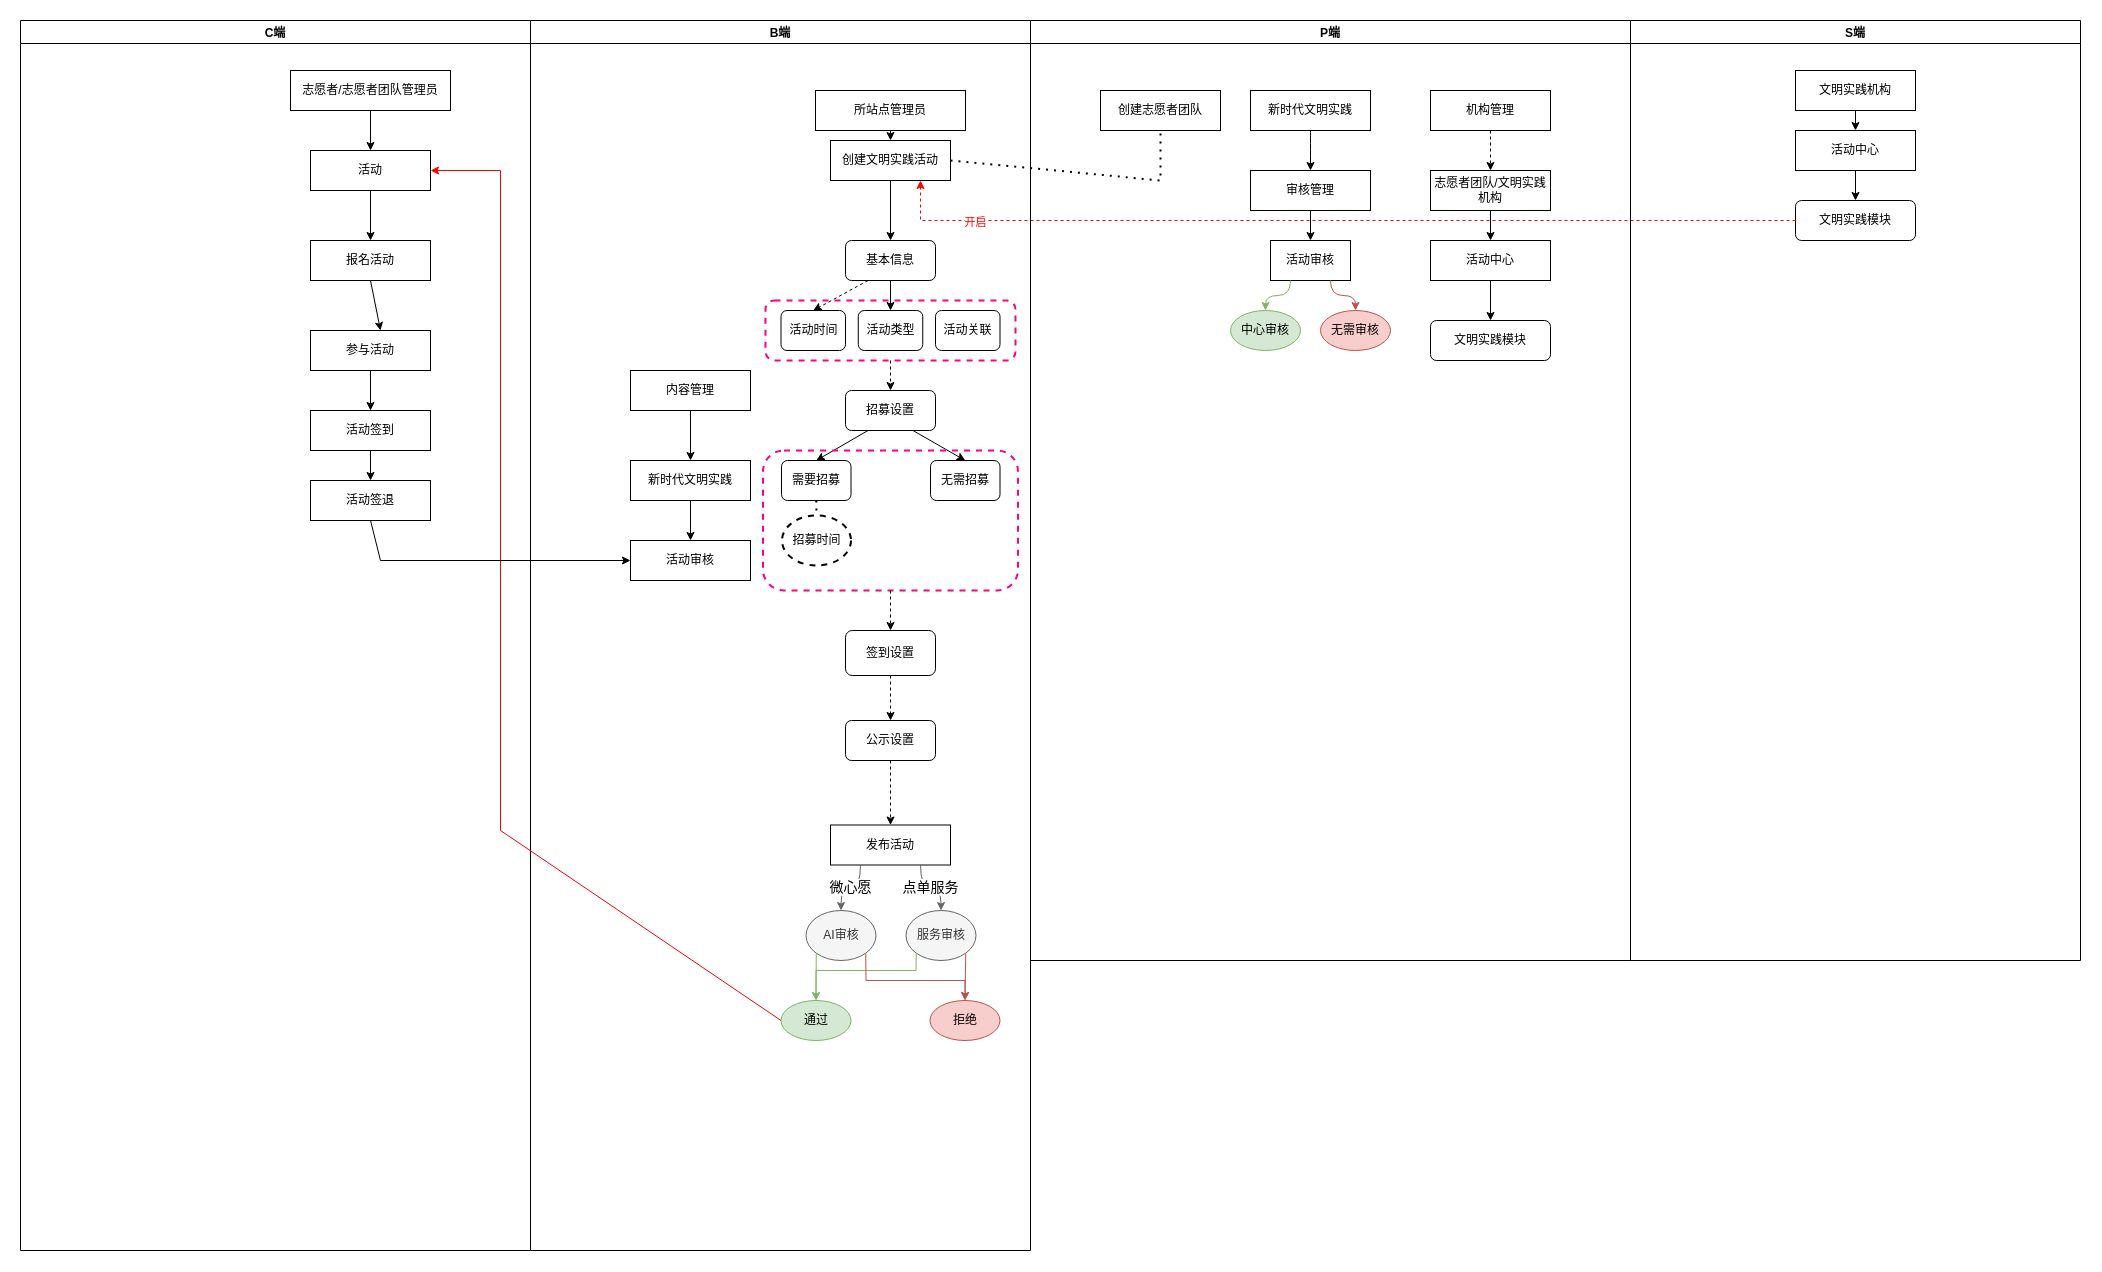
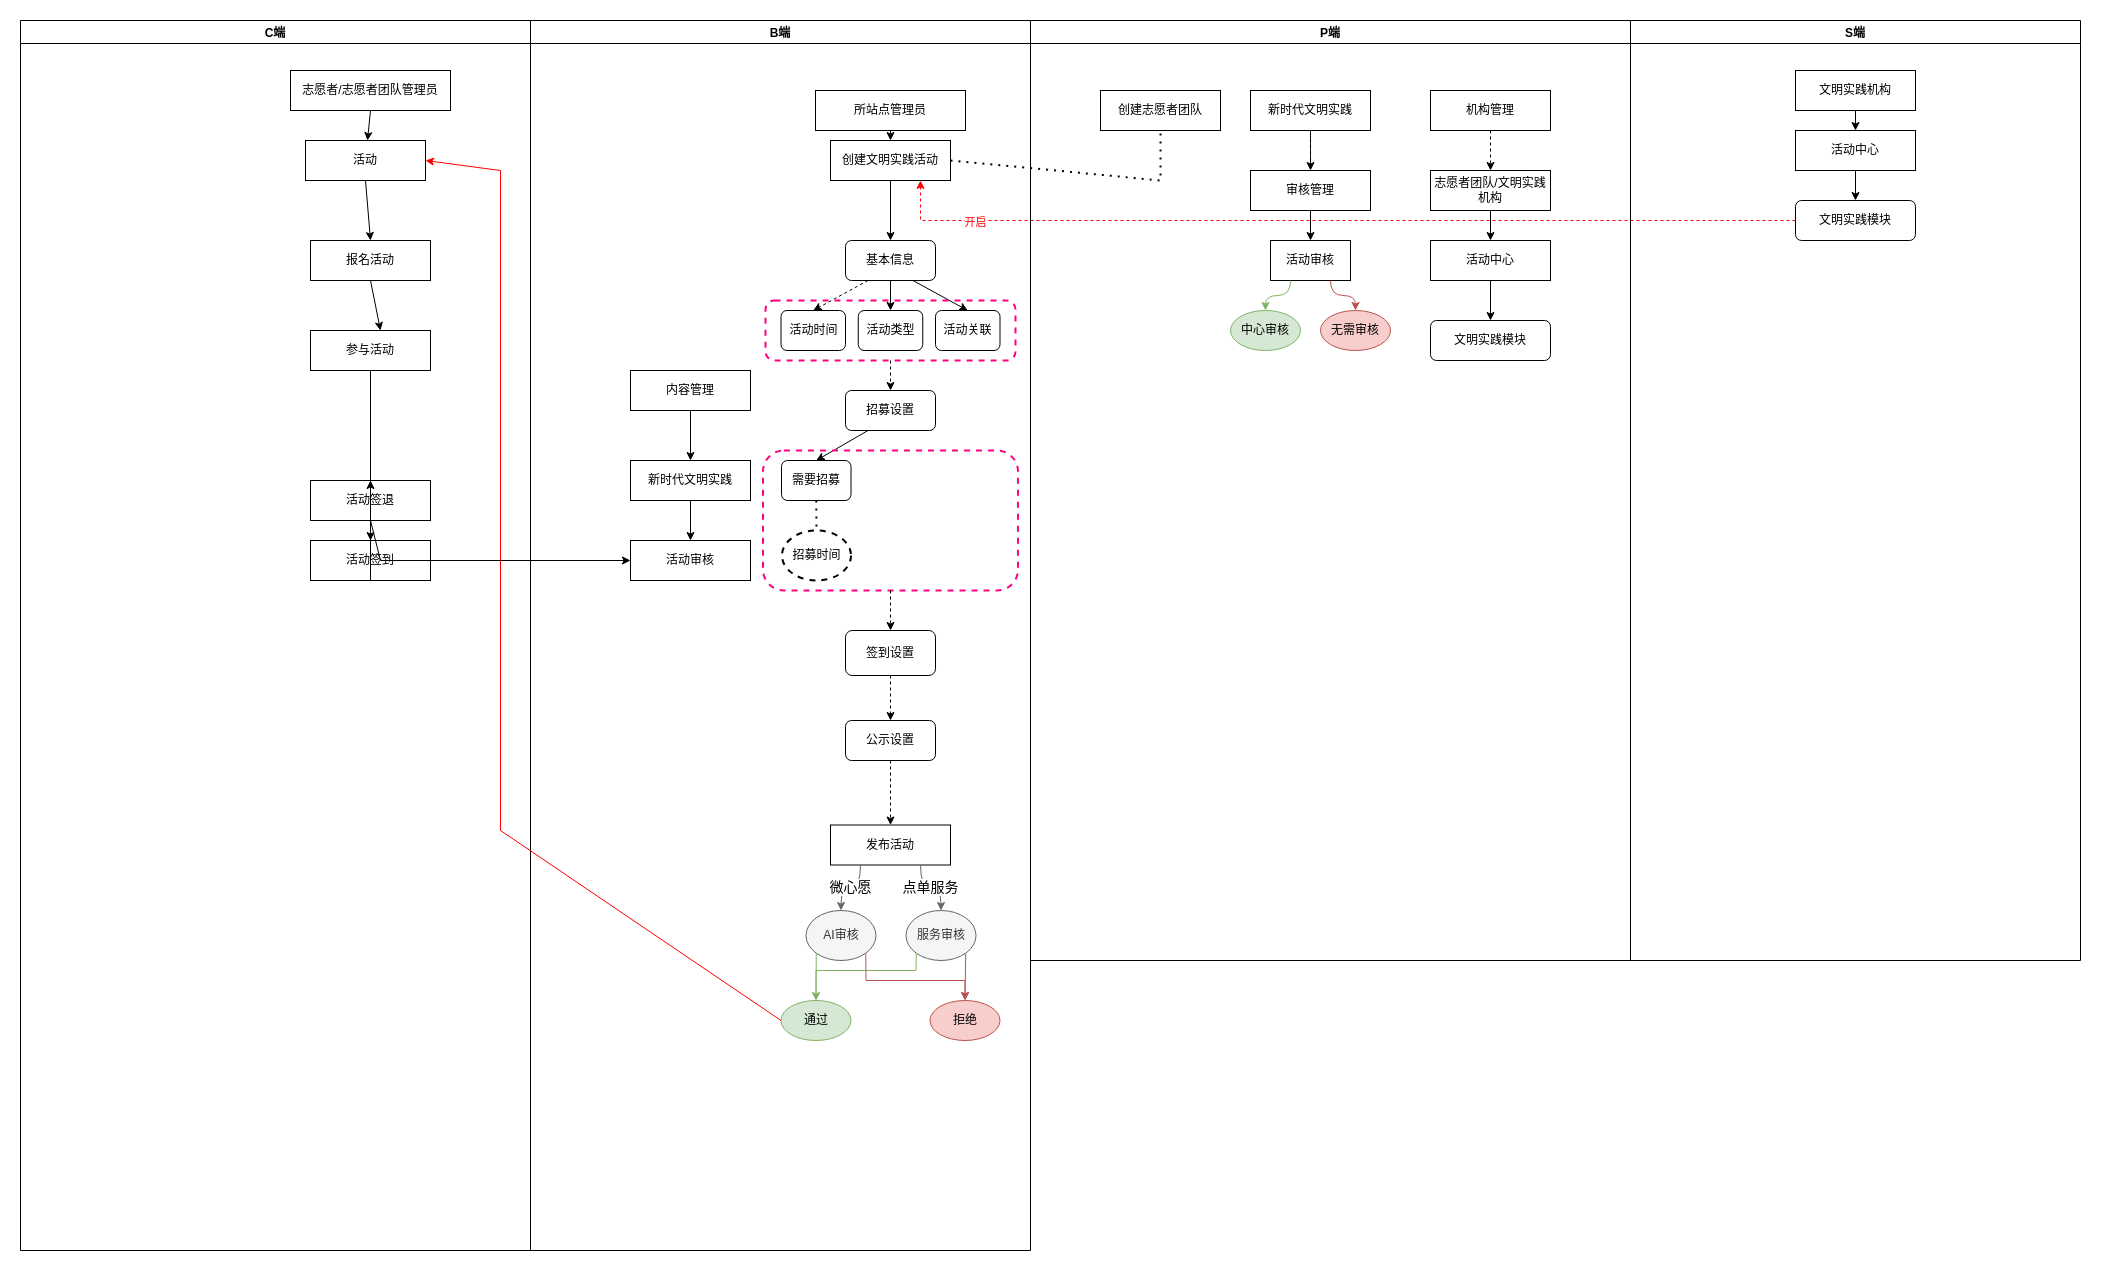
(371, 171) -> (366, 161)
none -> (938, 294)
(371, 431) -> (371, 561)
(936, 444) -> none
(965, 481) -> none
(817, 541) -> (817, 556)
